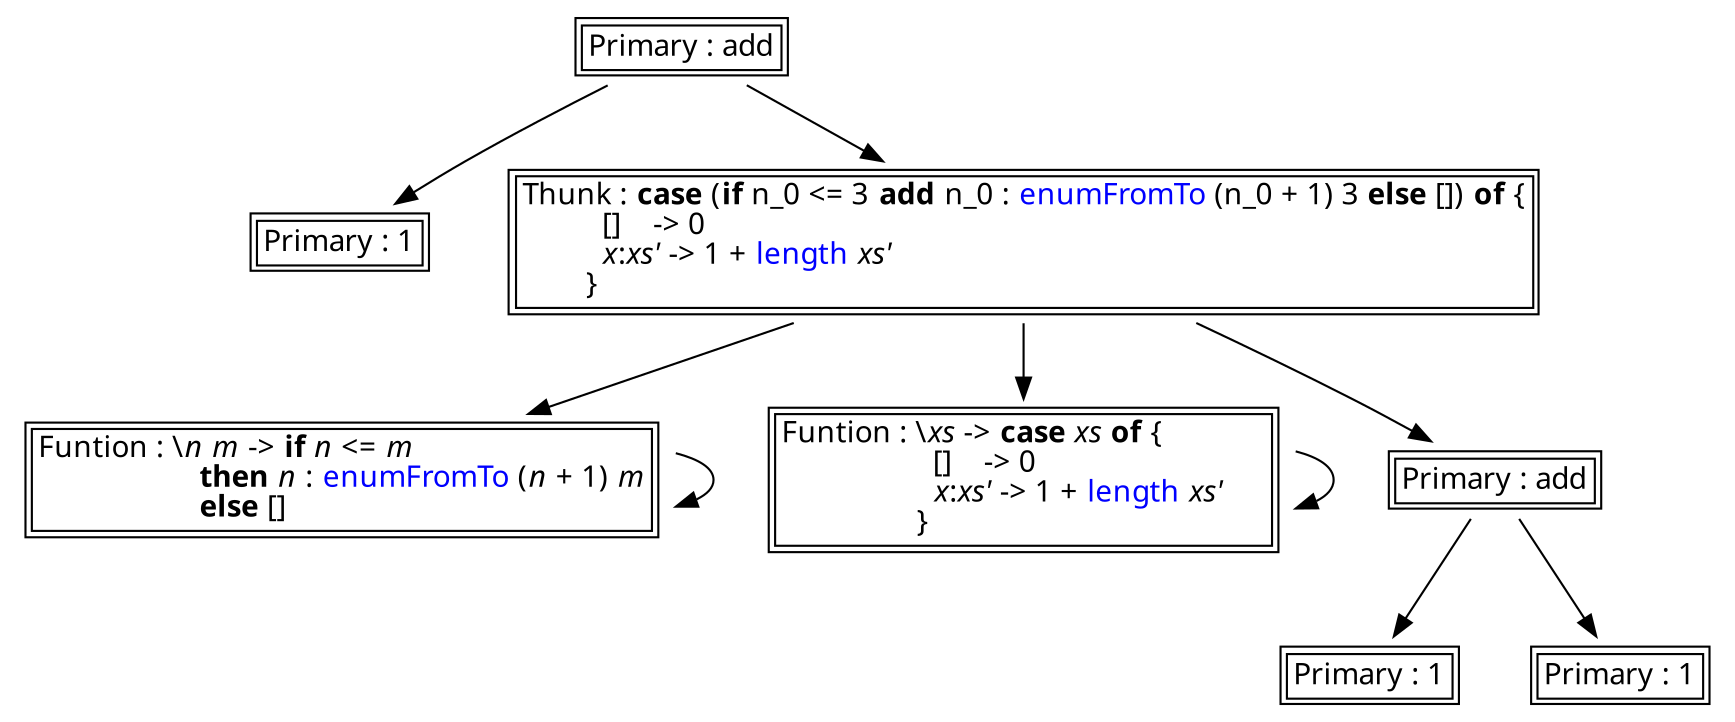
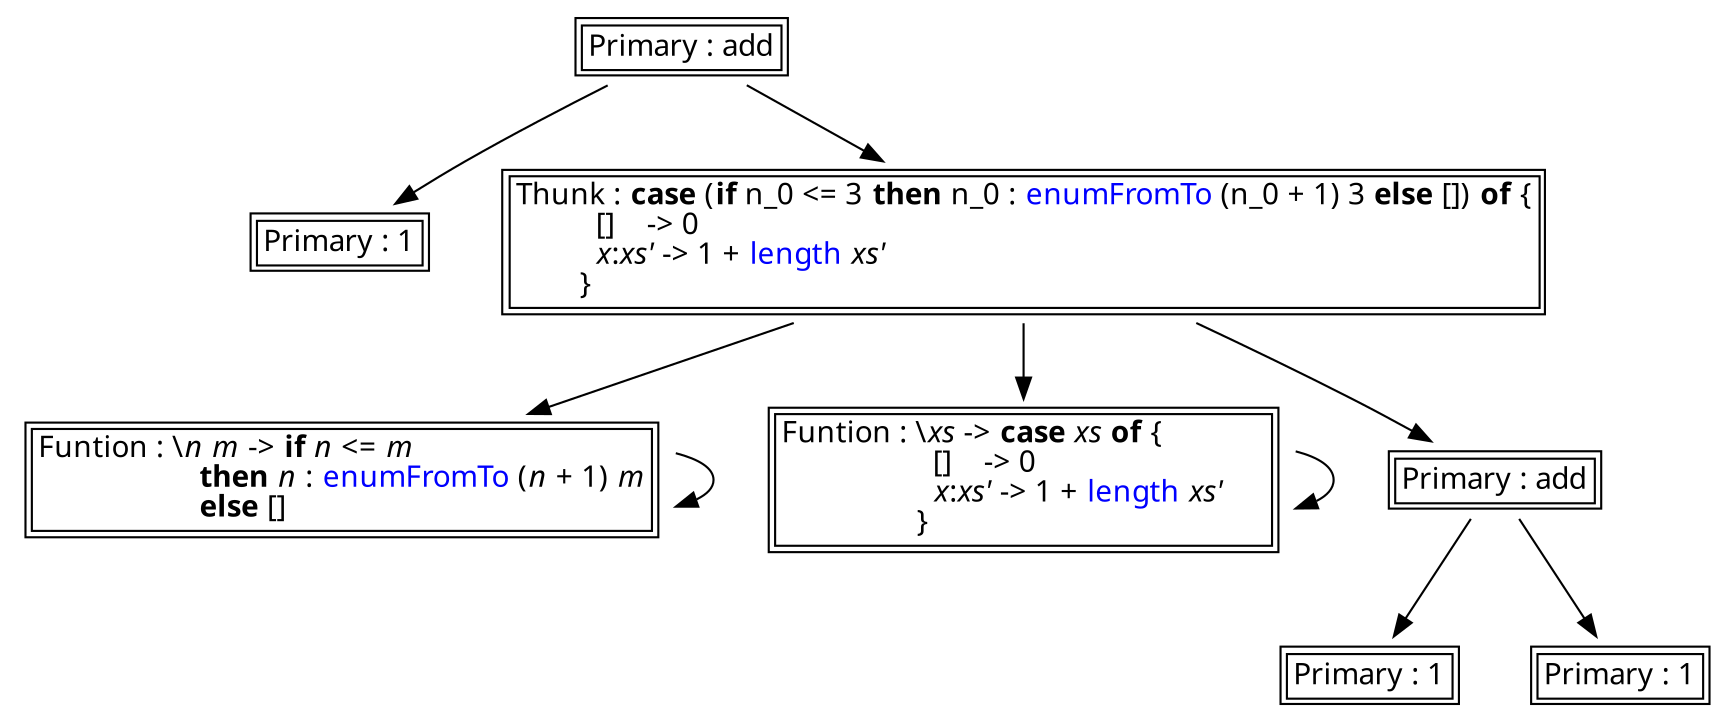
(908, 195) -> (908, 195)
